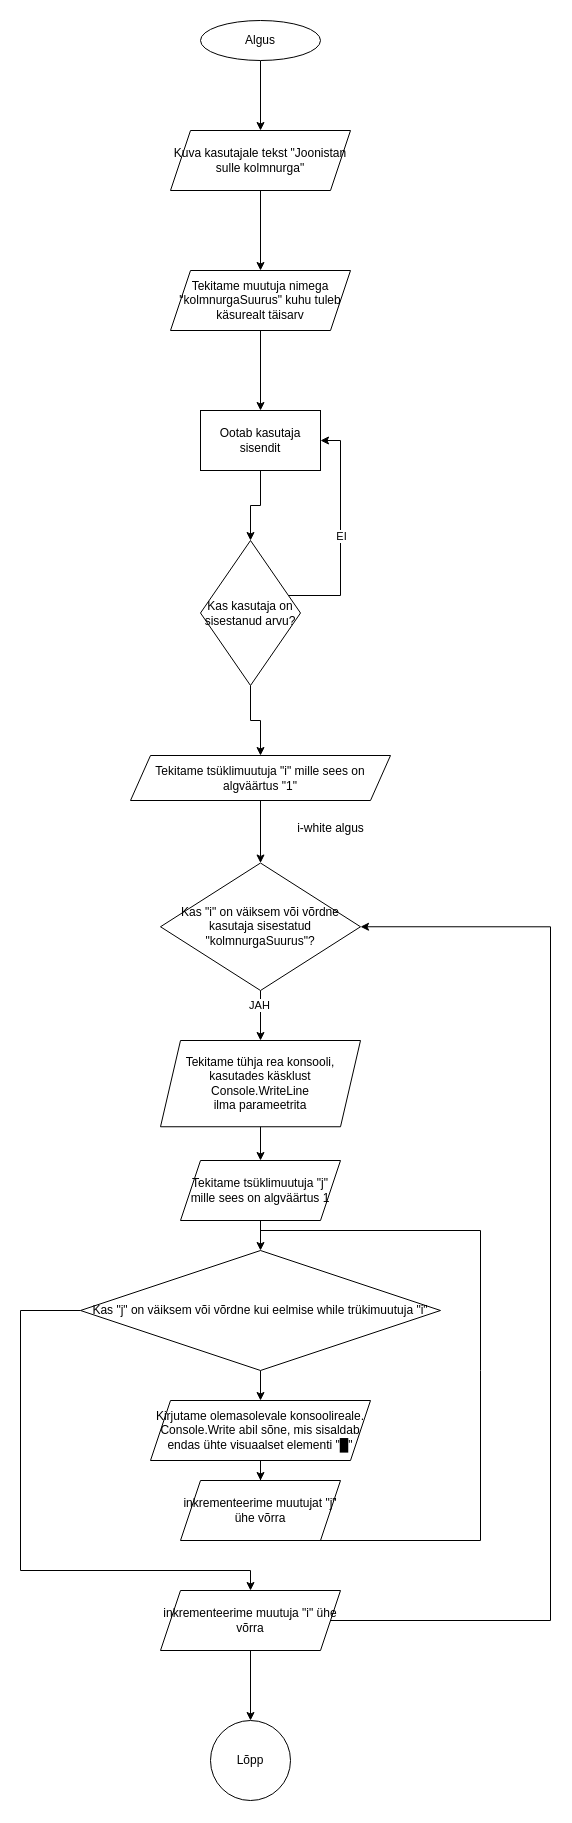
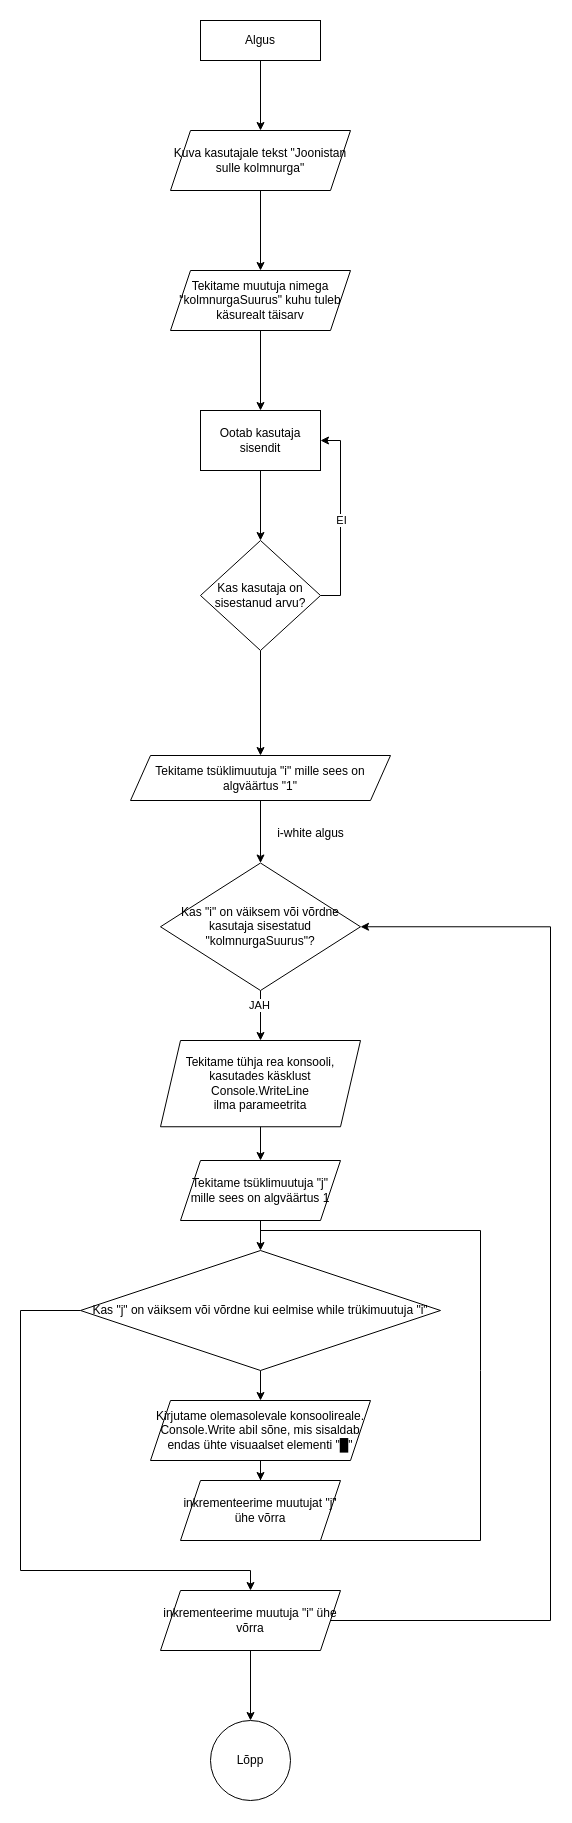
(261, 41) -> (261, 41)
(251, 613) -> (261, 596)
(331, 829) -> (311, 834)
